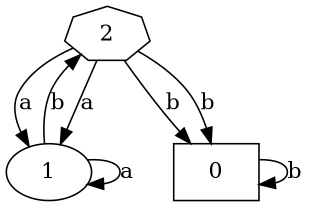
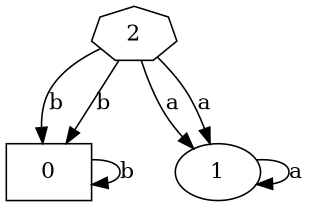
(47, 101) -> none
